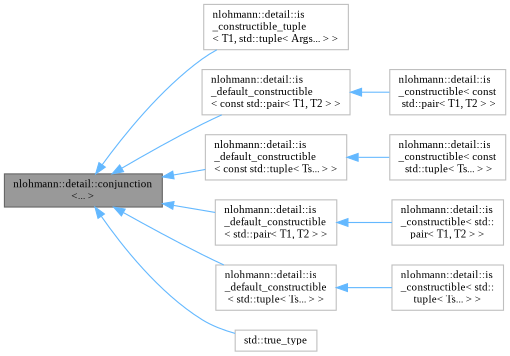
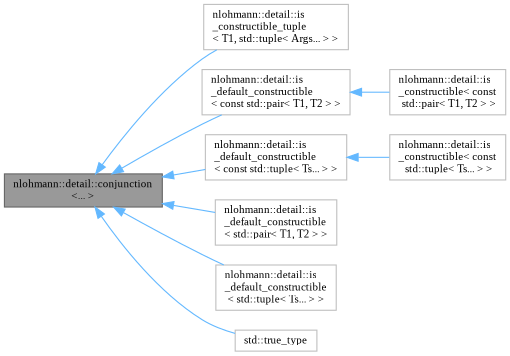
(448, 222) -> none
(448, 288) -> none
